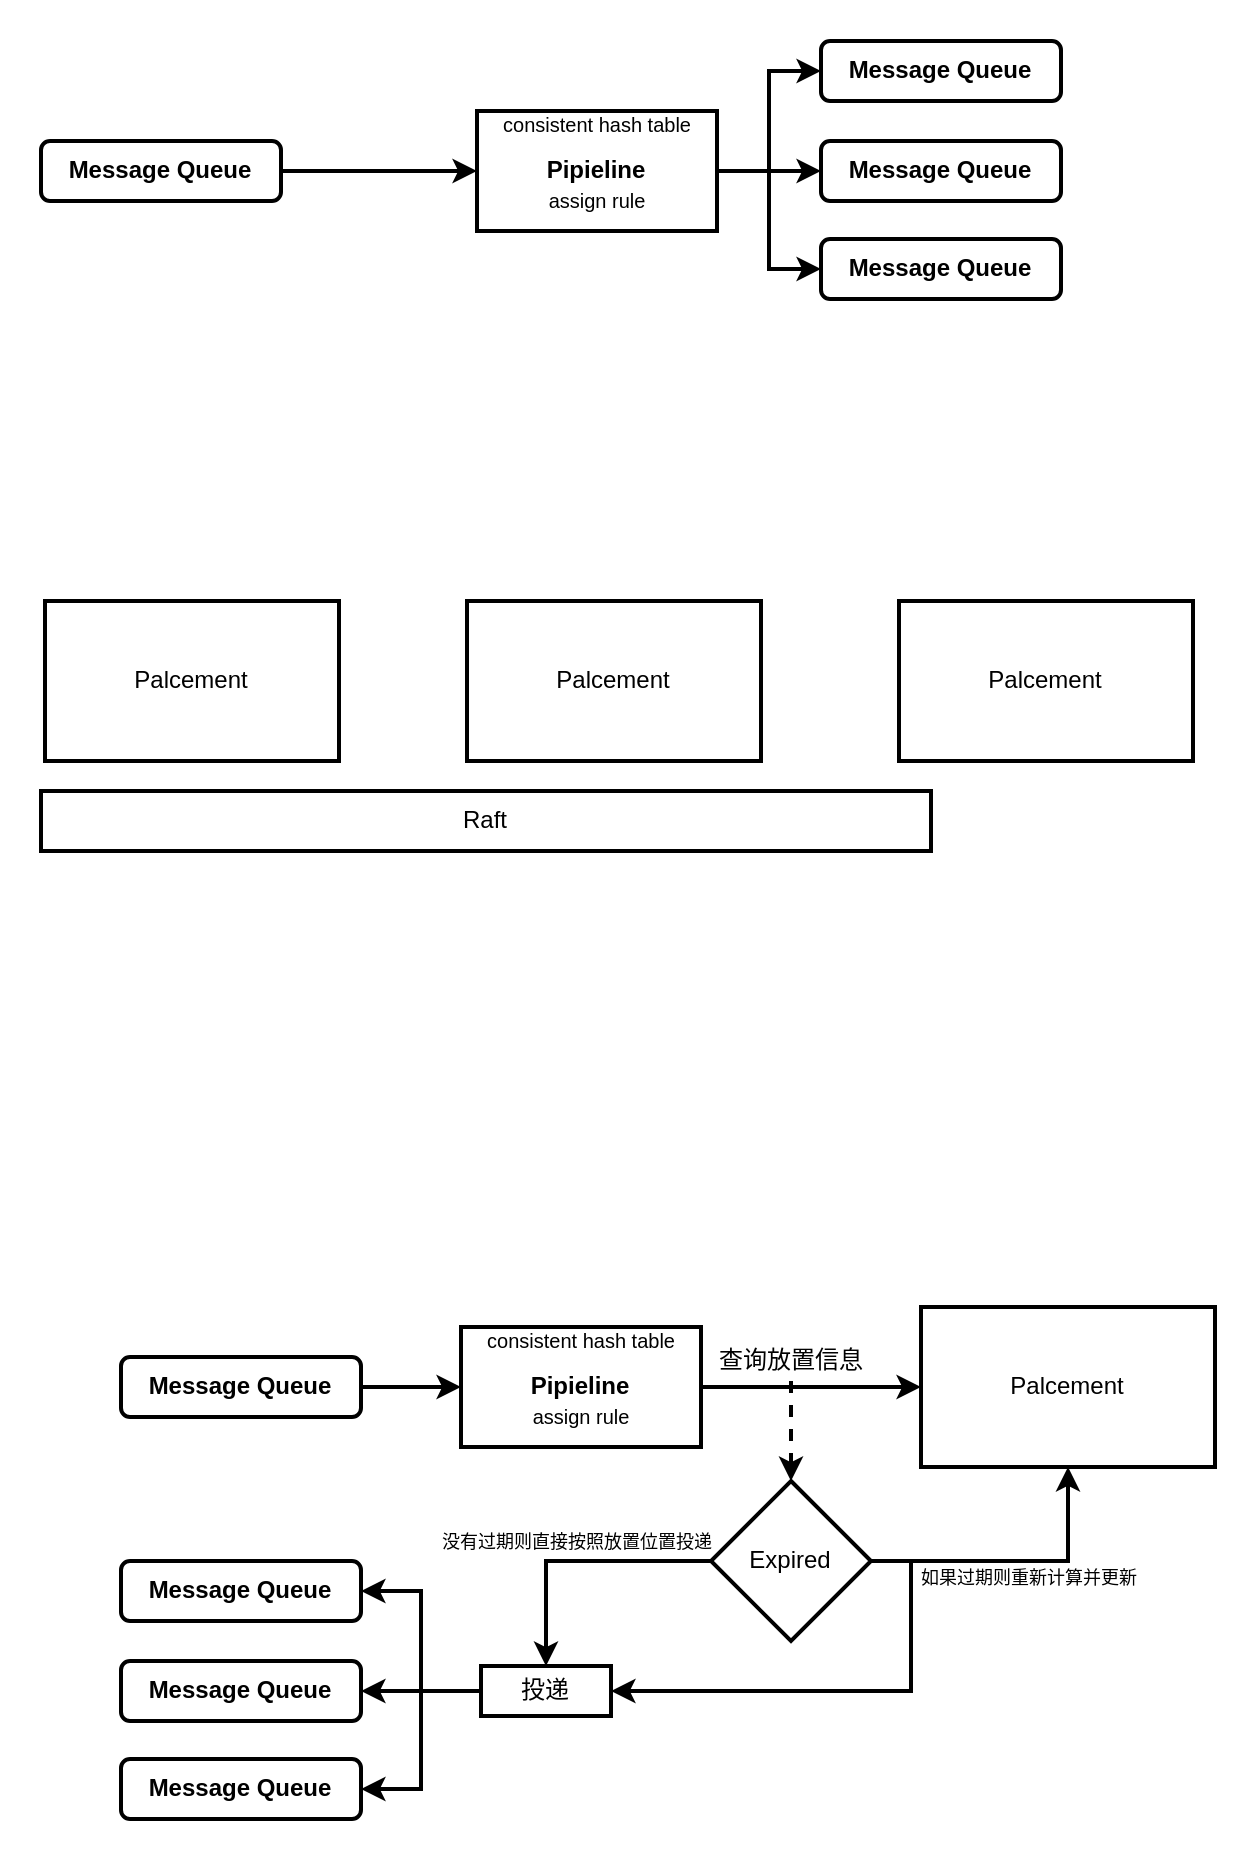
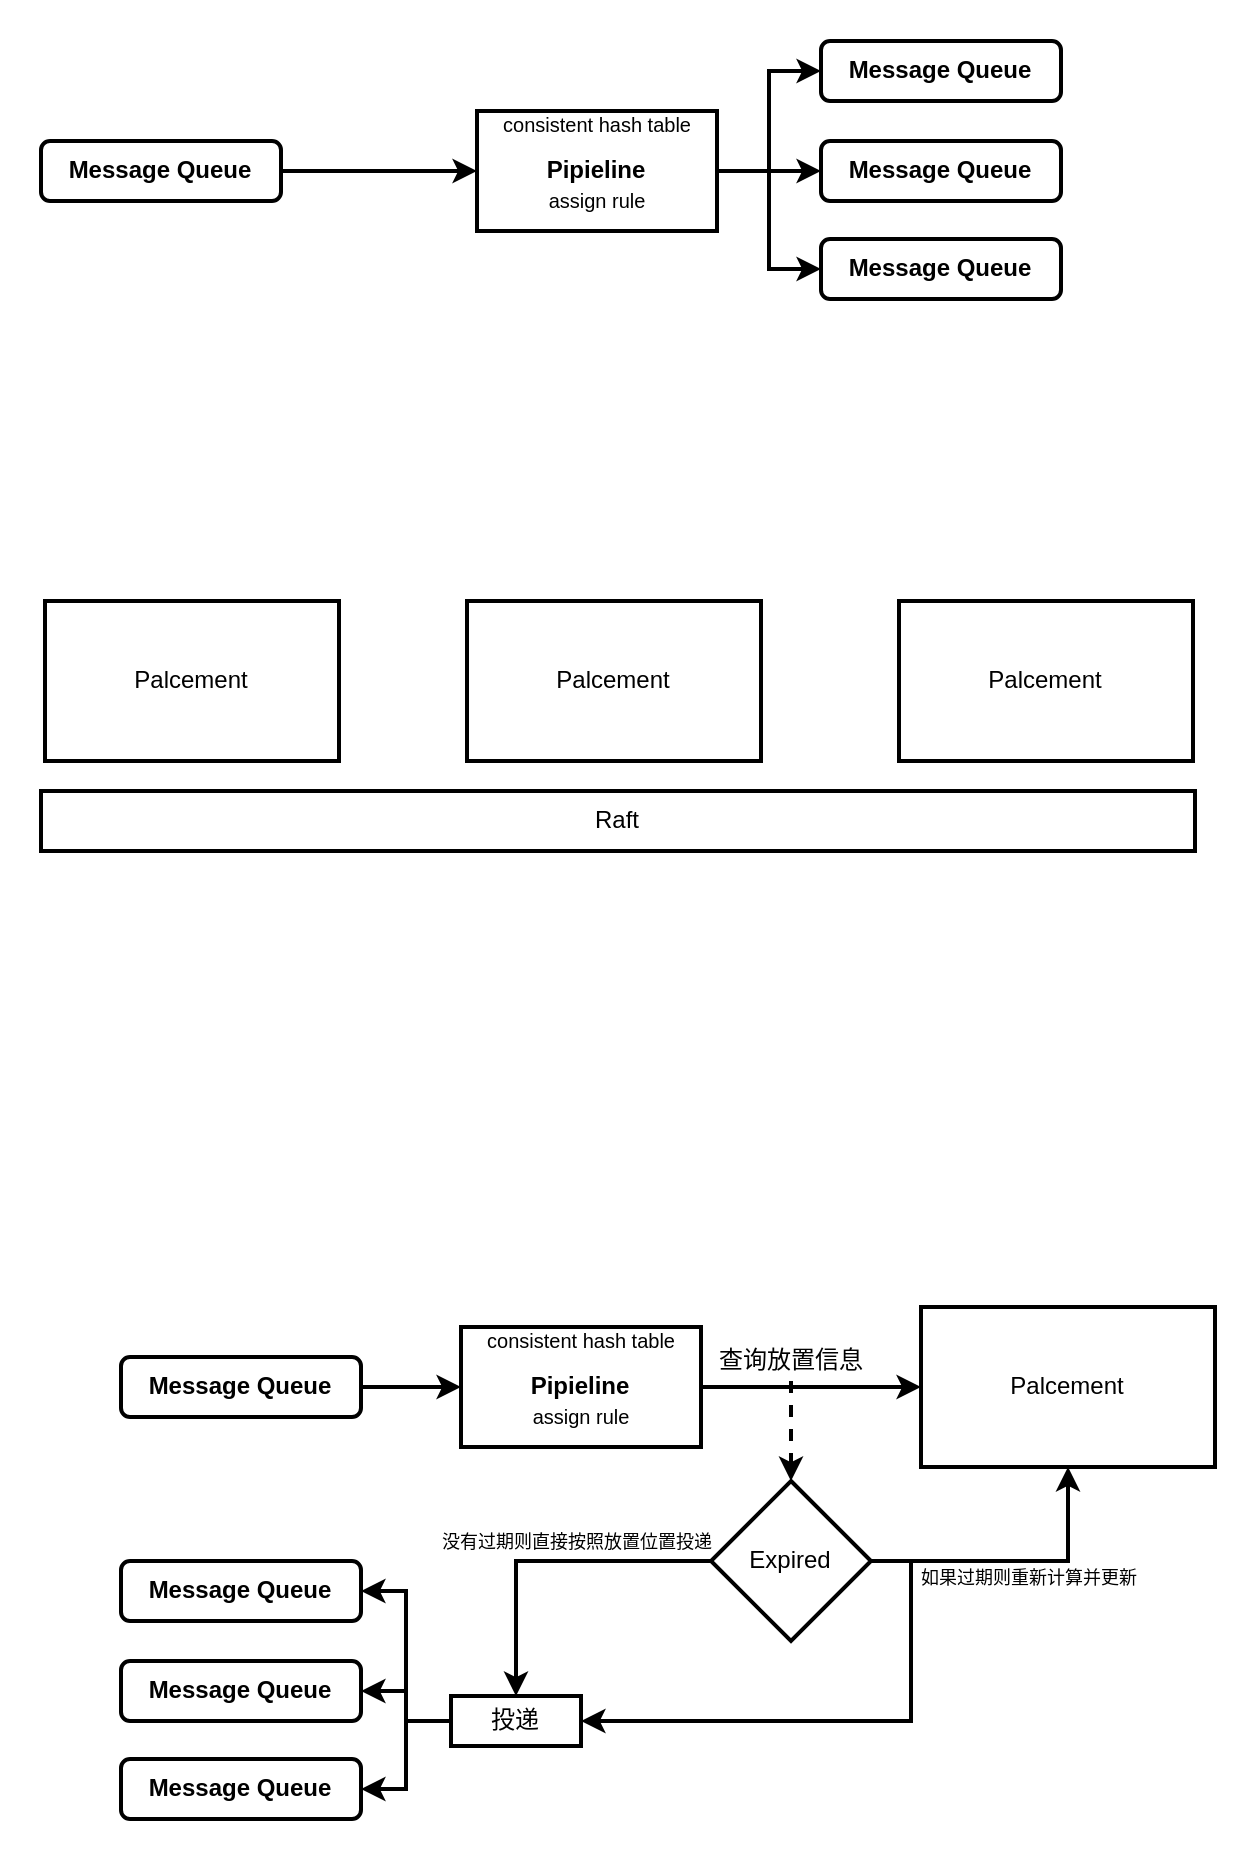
(486, 821) -> (618, 821)
(546, 1691) -> (516, 1721)
